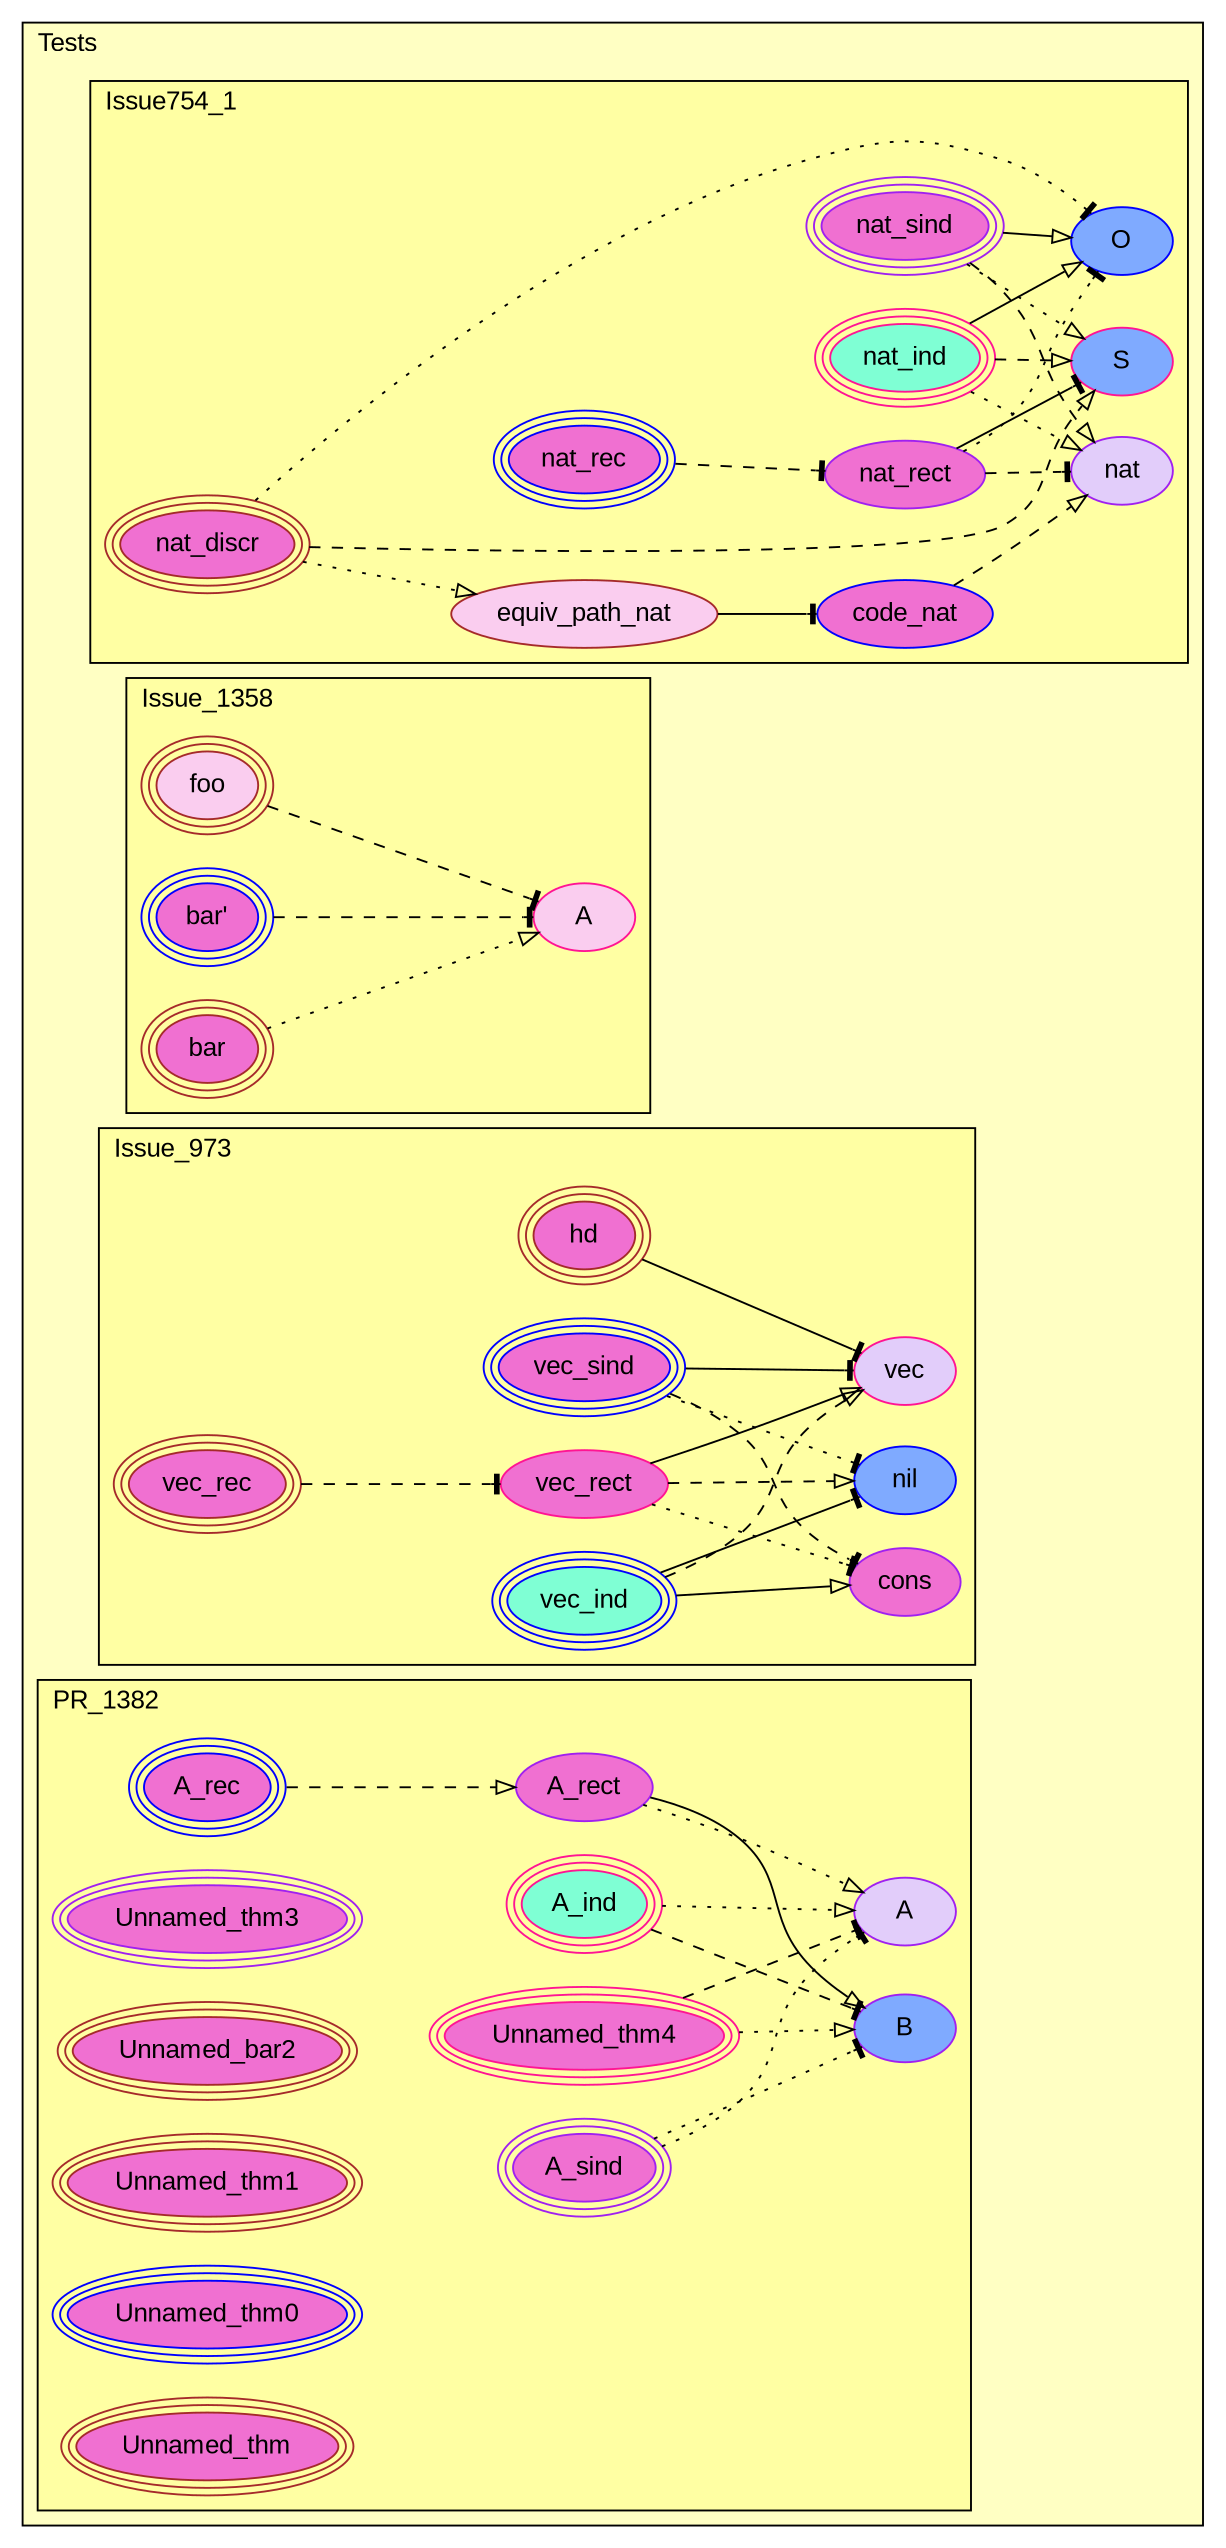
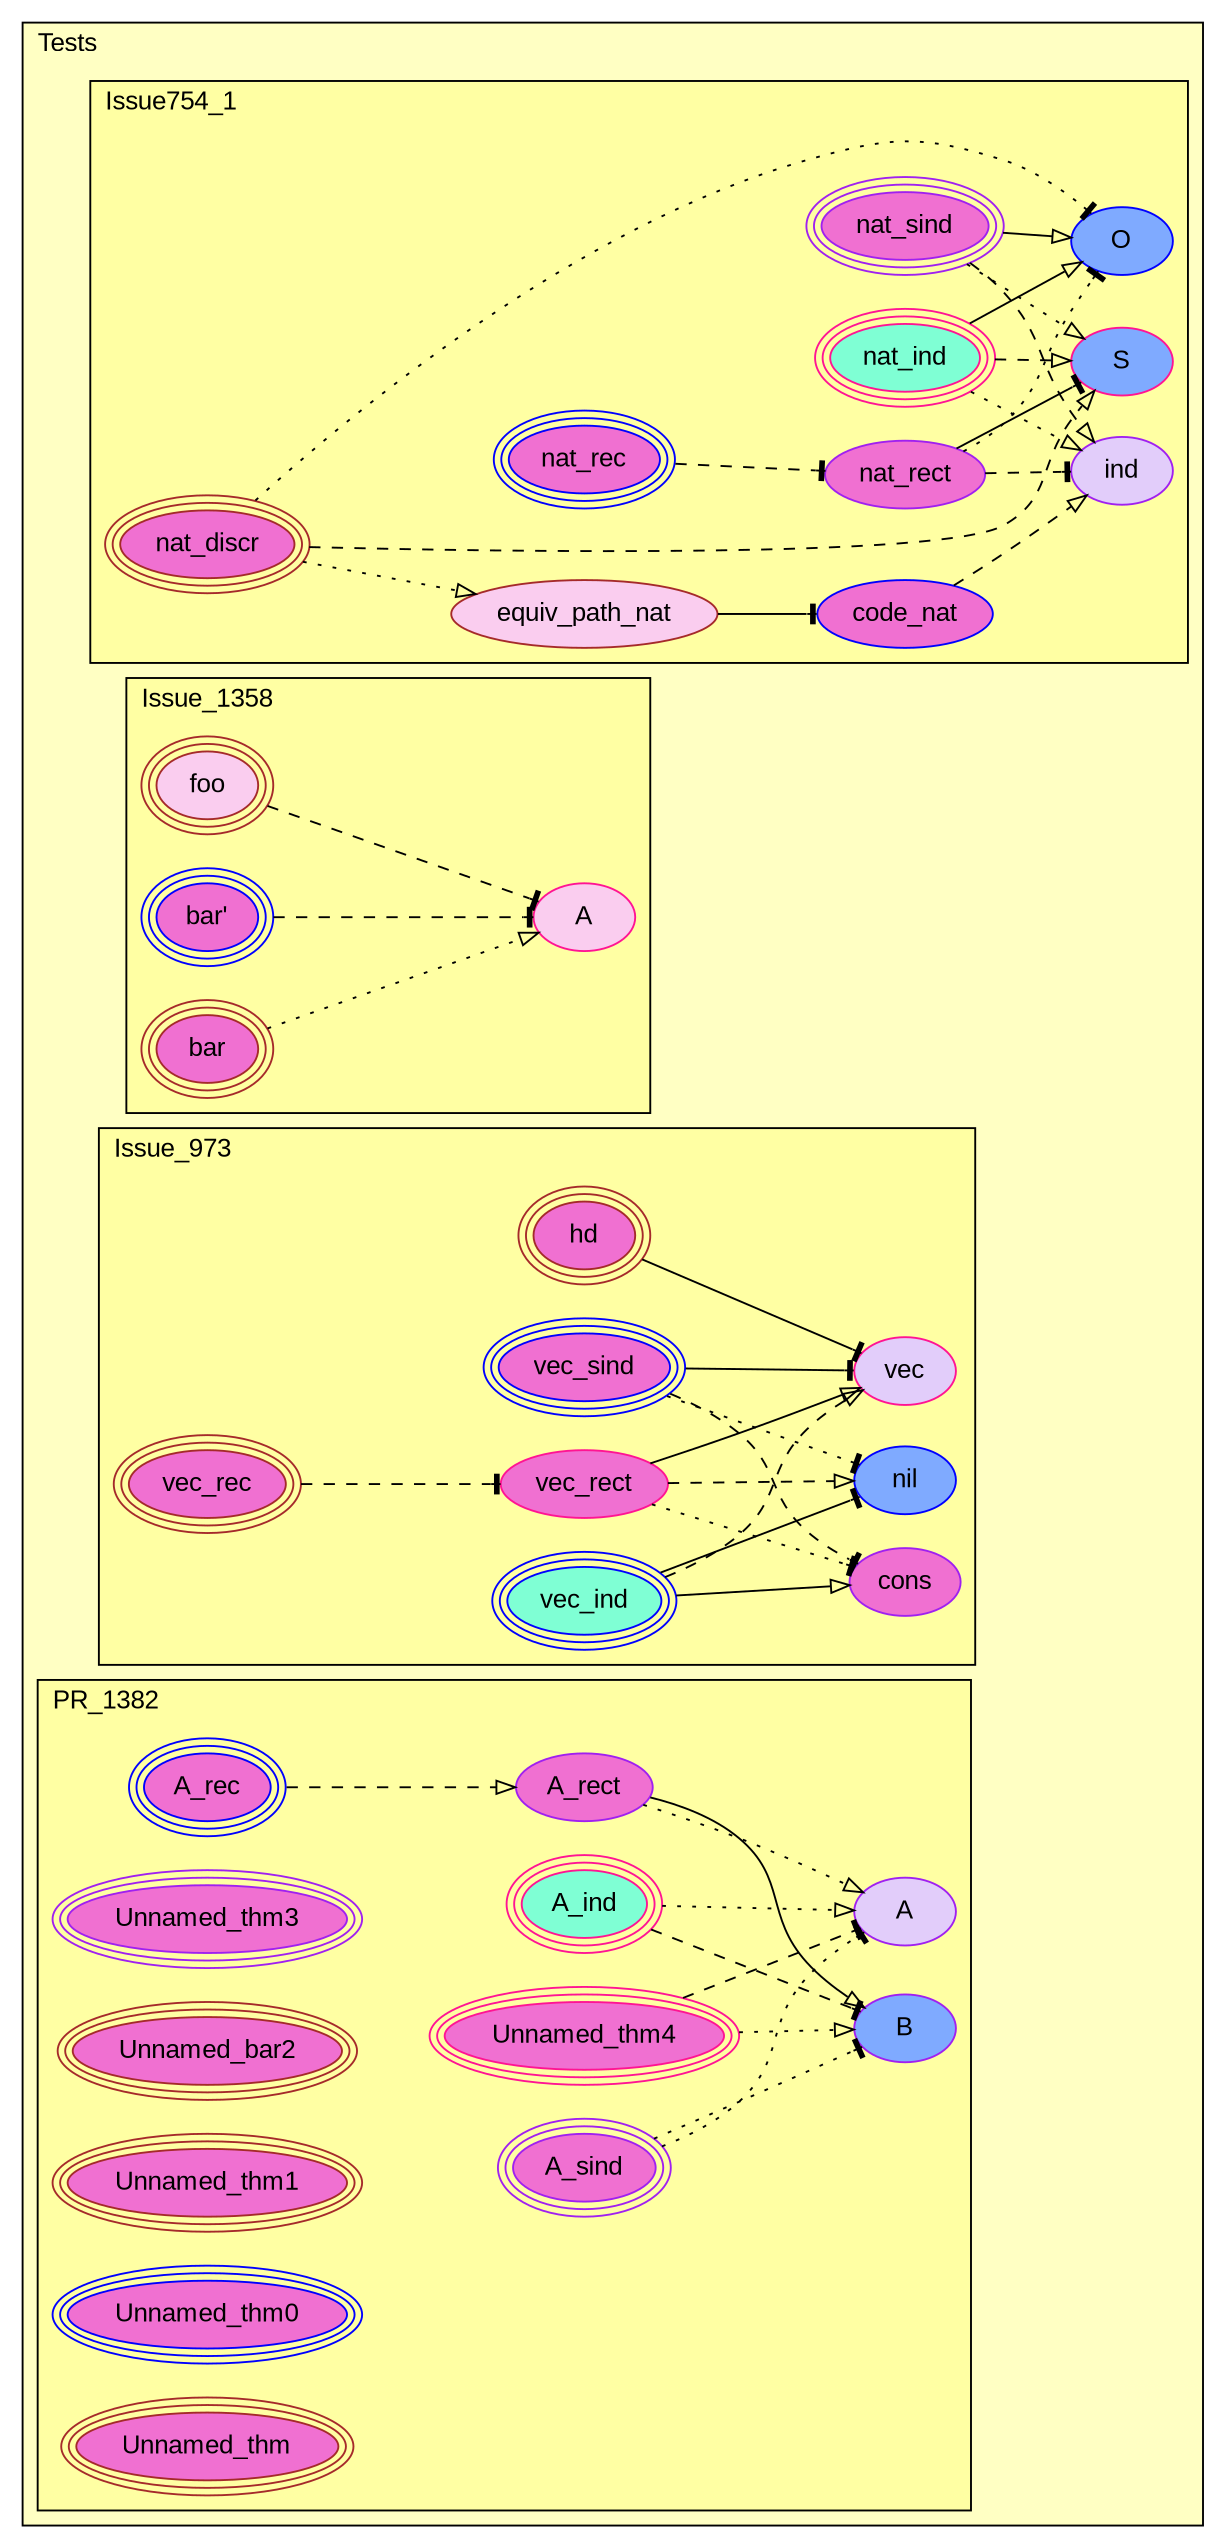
(1122, 471) -> (1122, 471)
